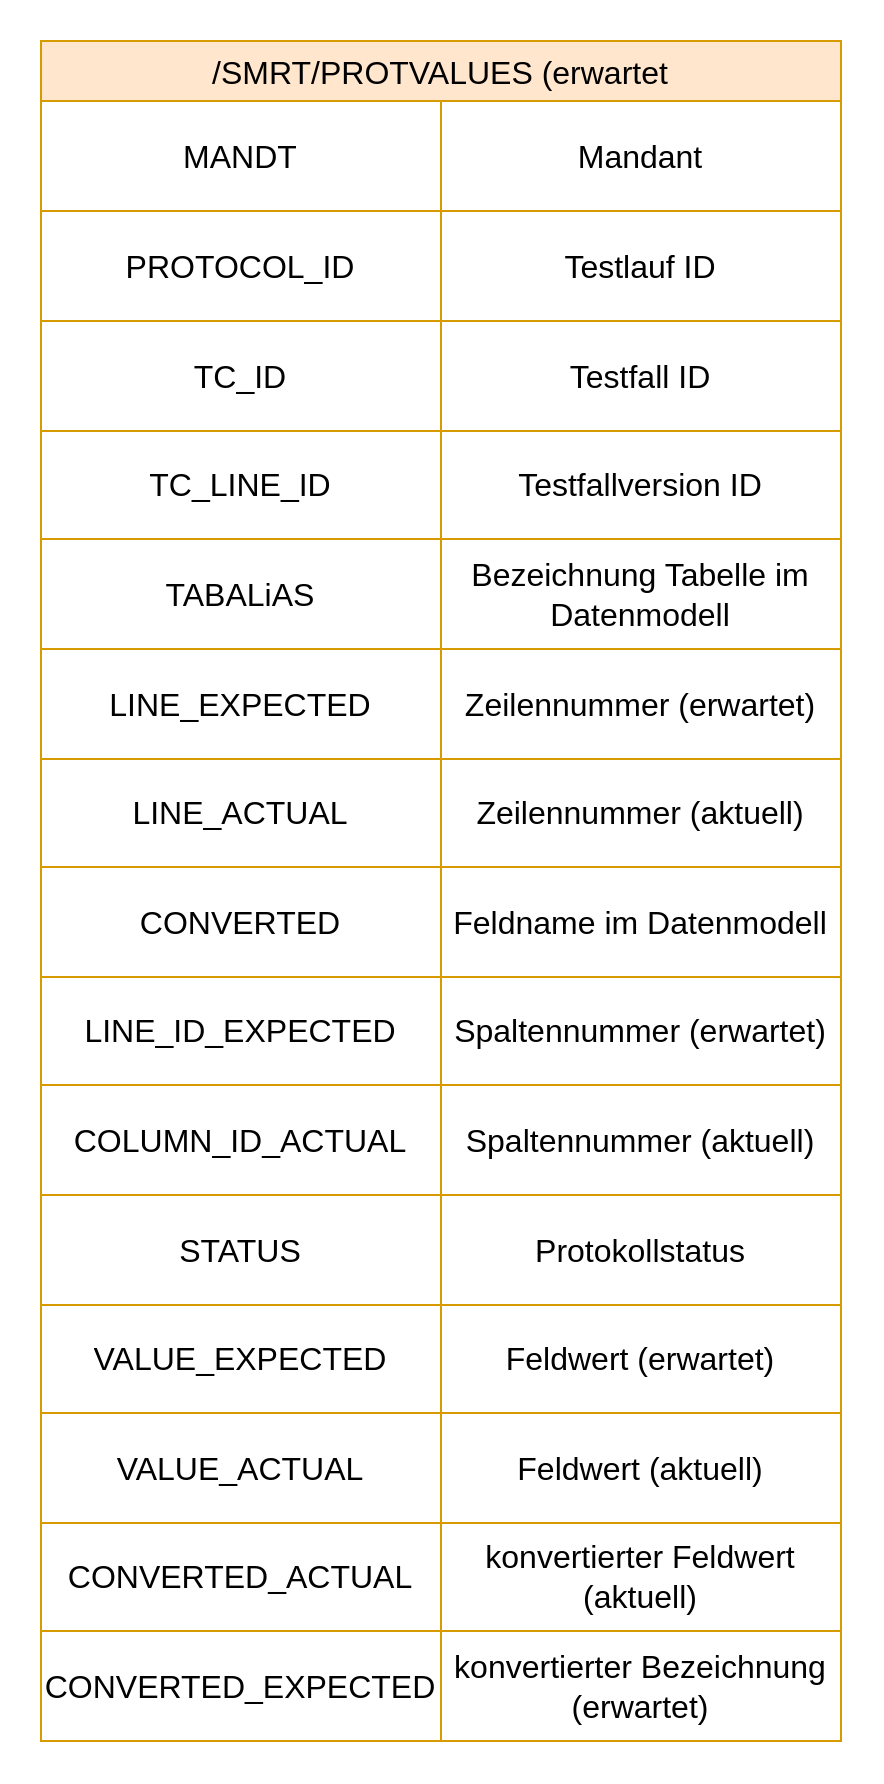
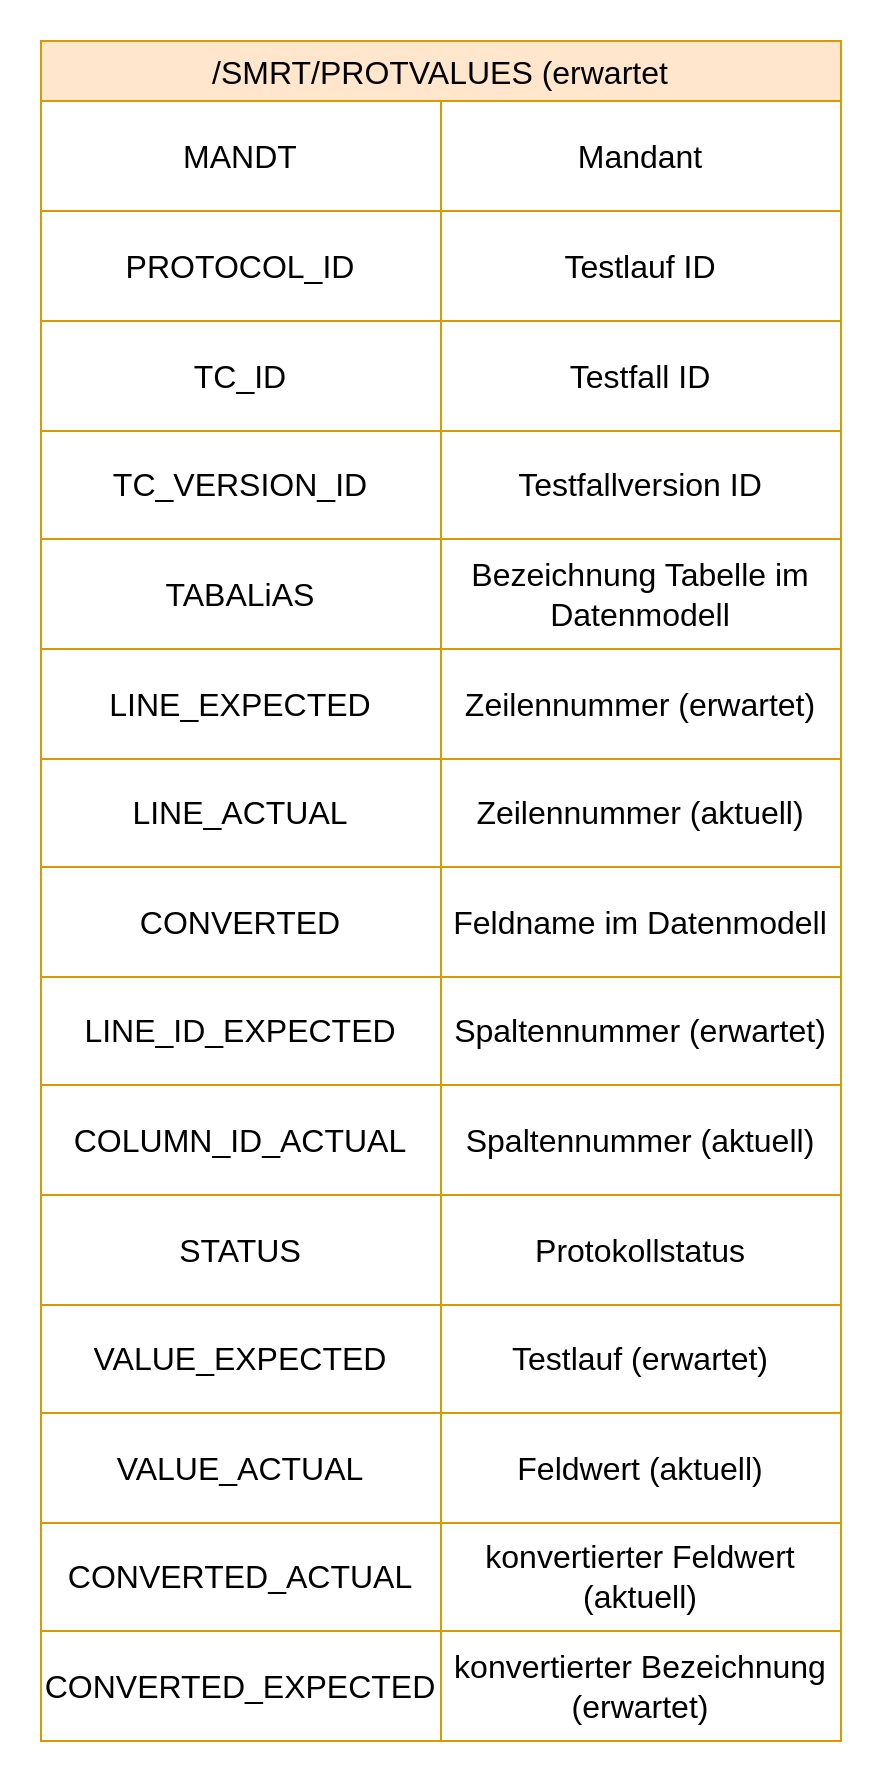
(241, 485) -> (241, 485)
(641, 1359) -> (641, 1359)
